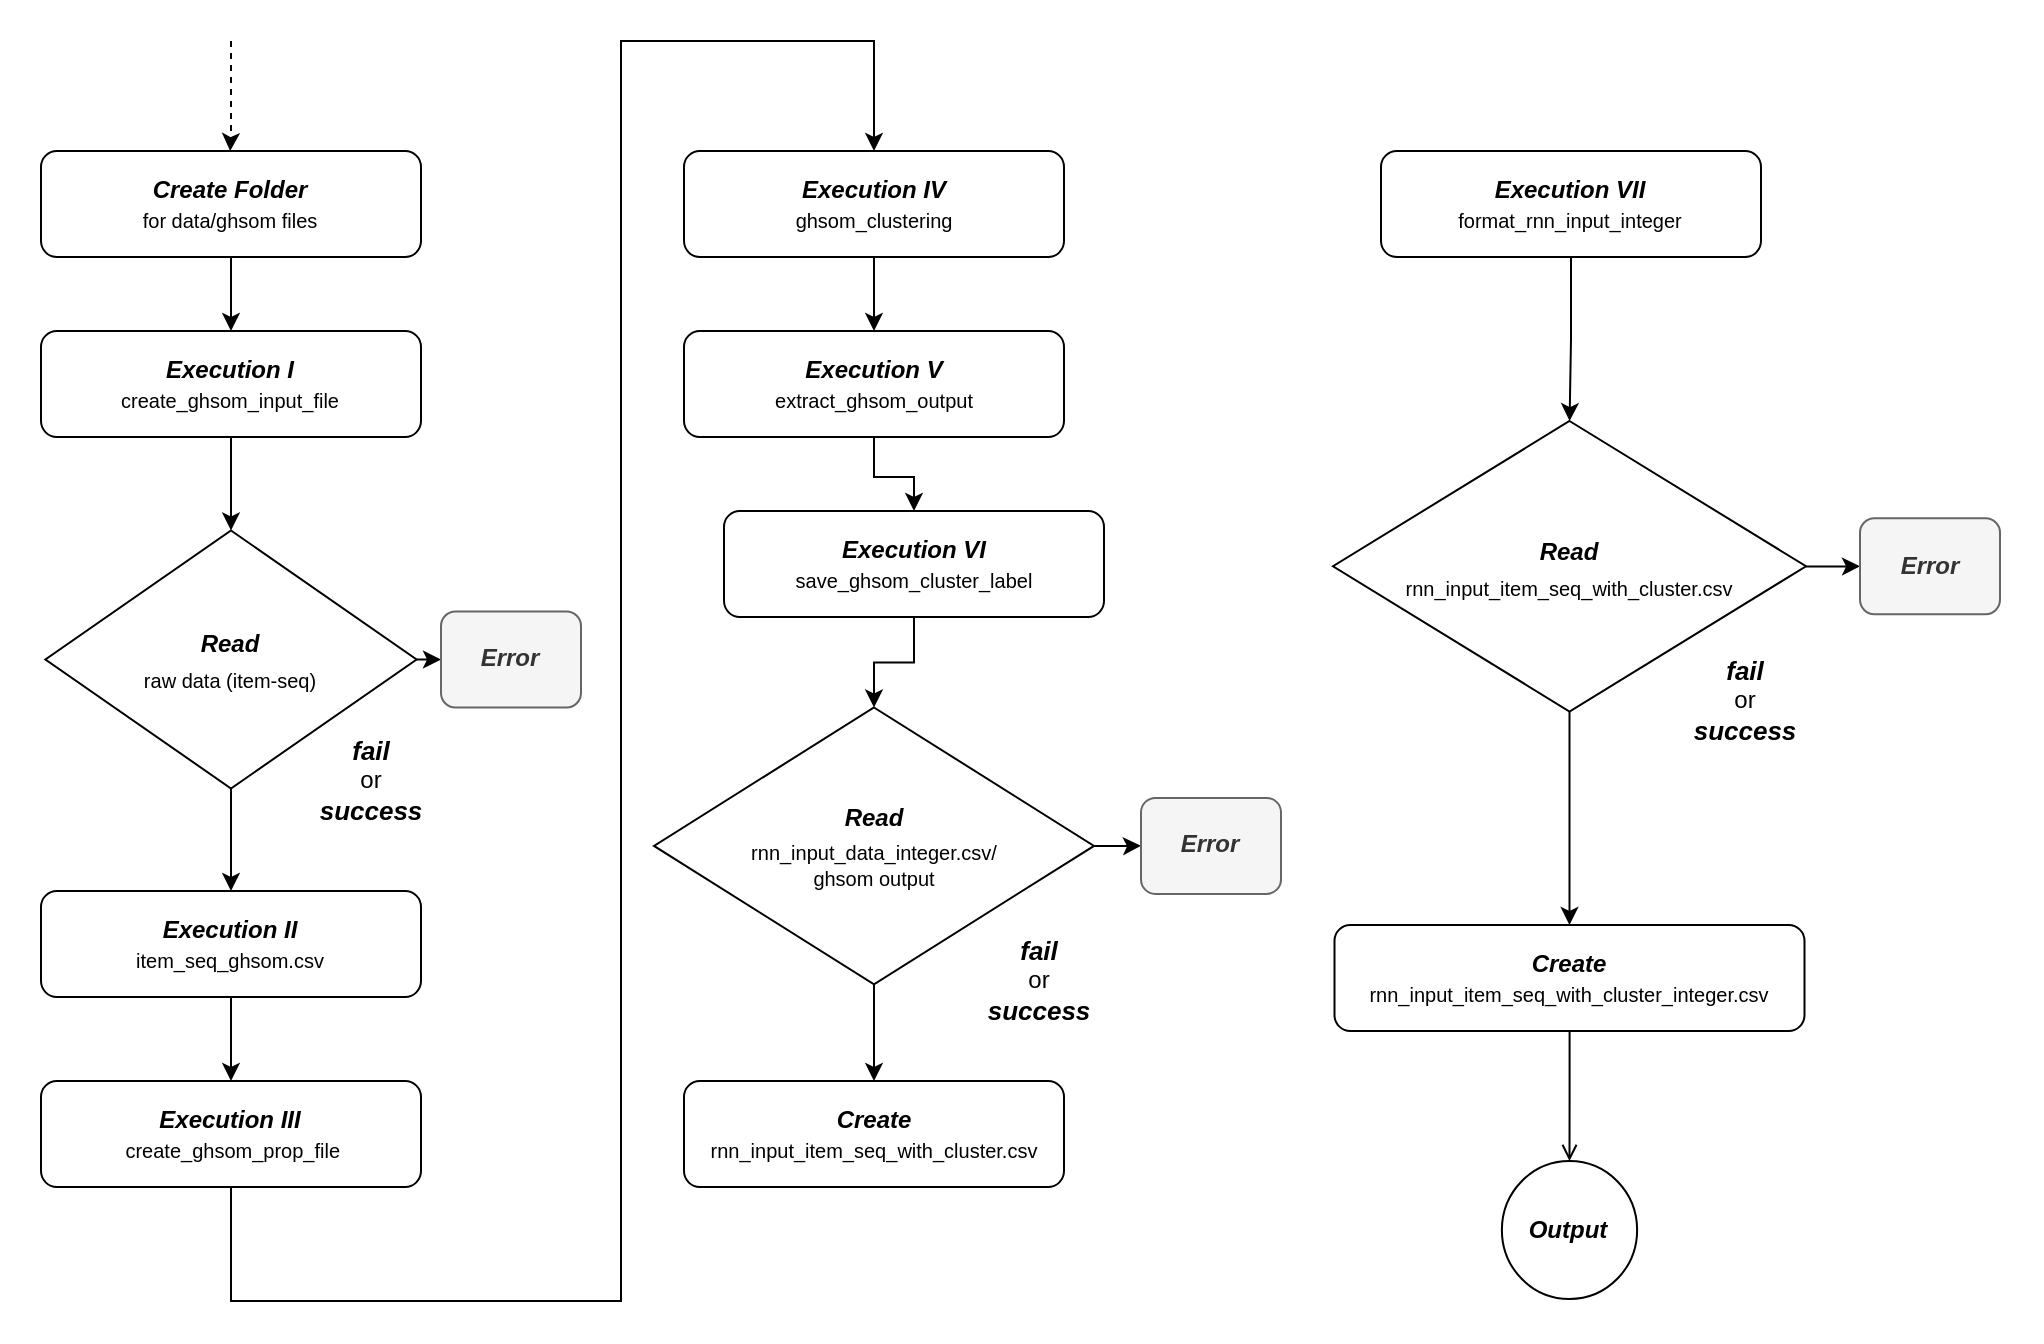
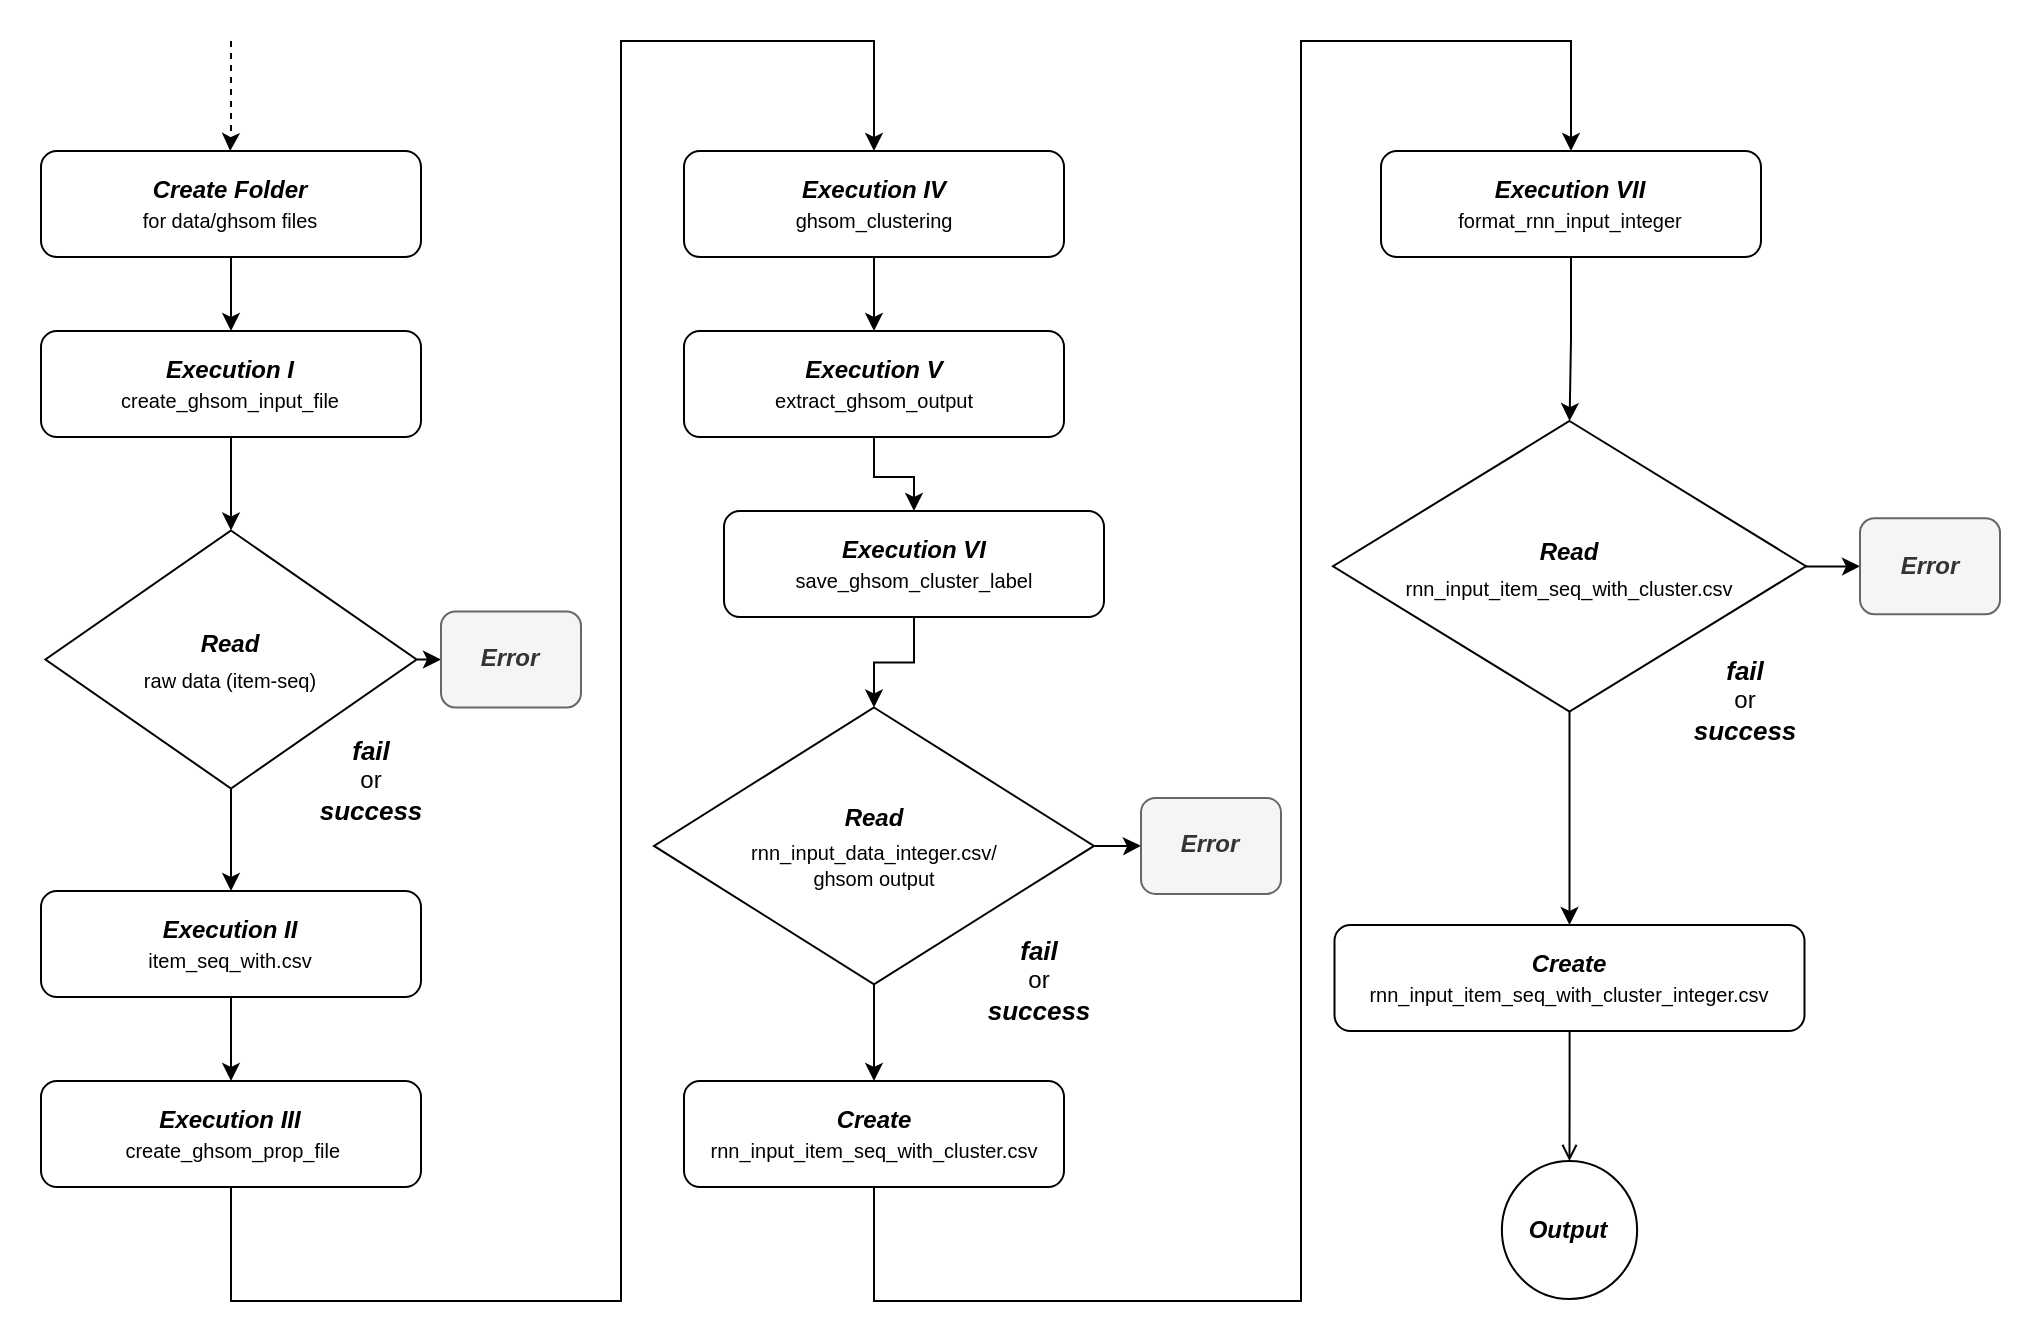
none -> (1301, 758)
(231, 945) -> (231, 945)
